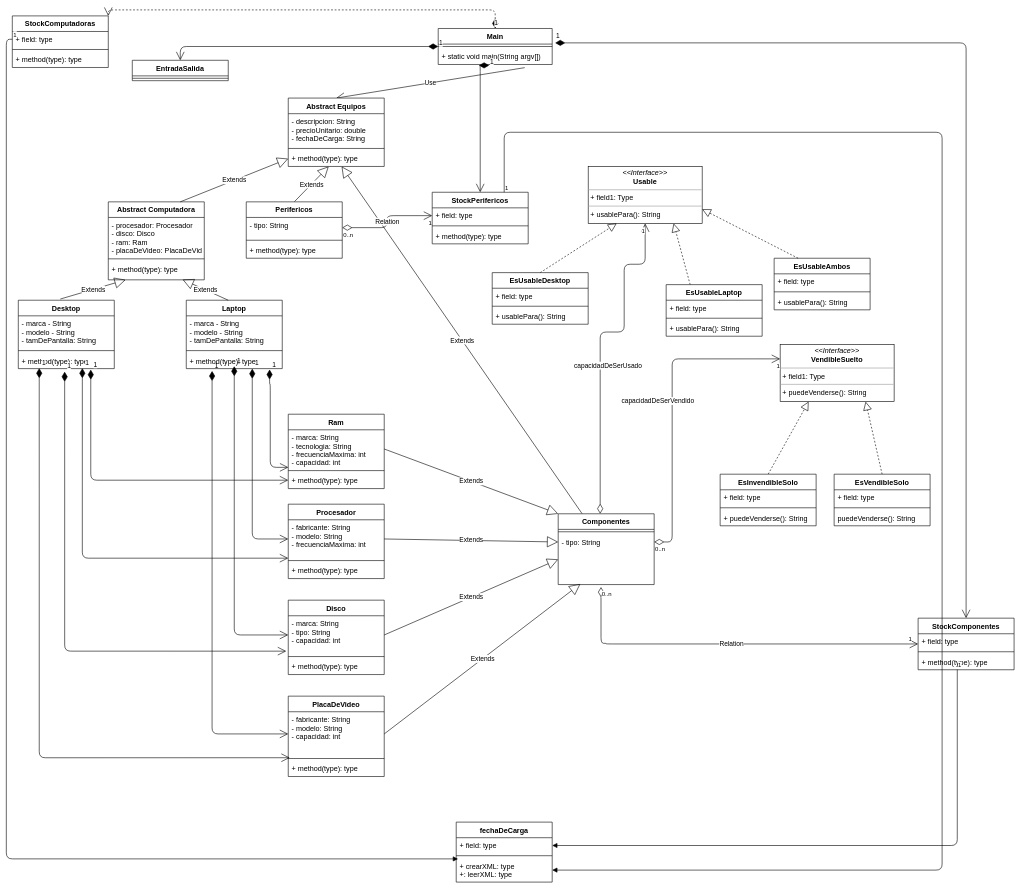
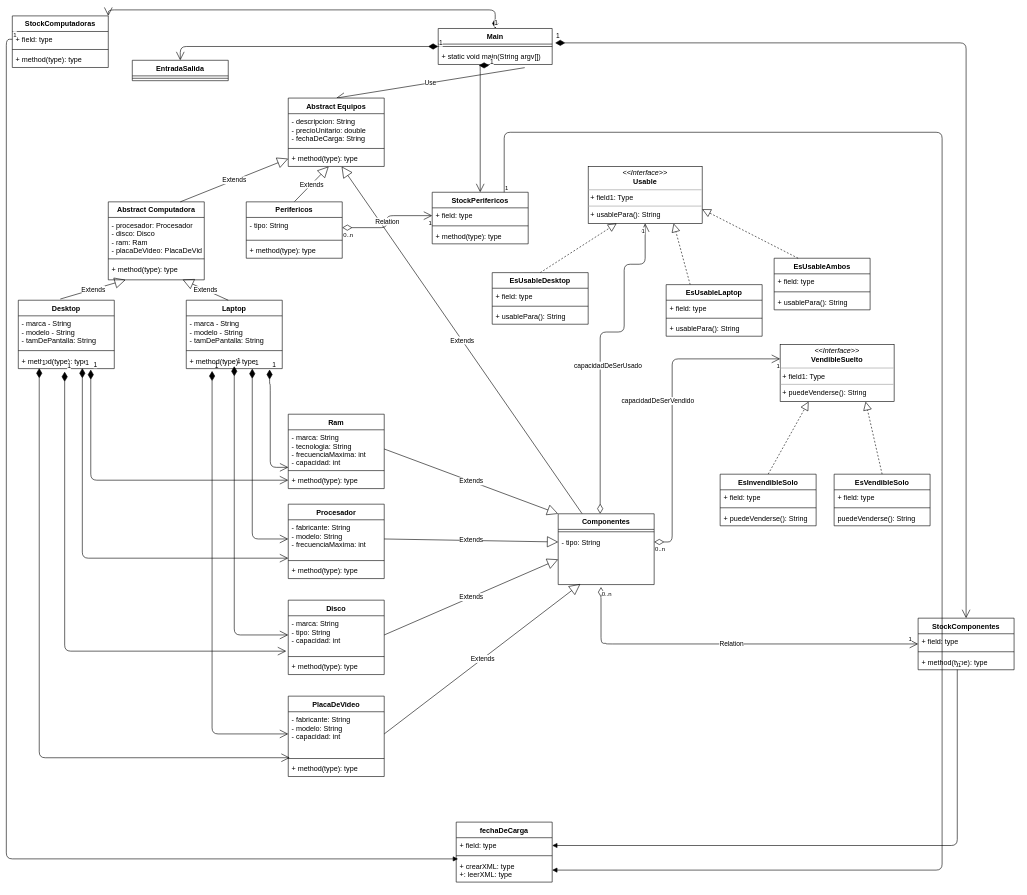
(303, 10) -> (303, 10)
